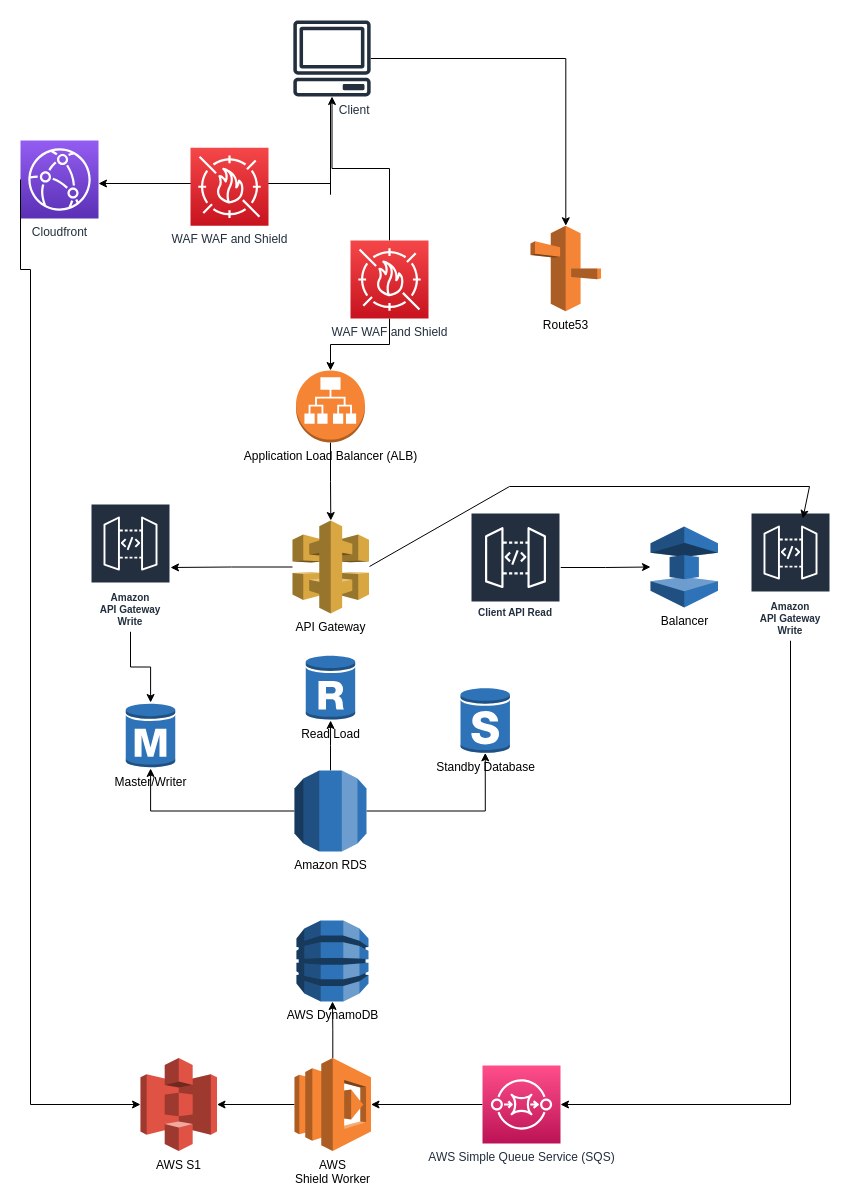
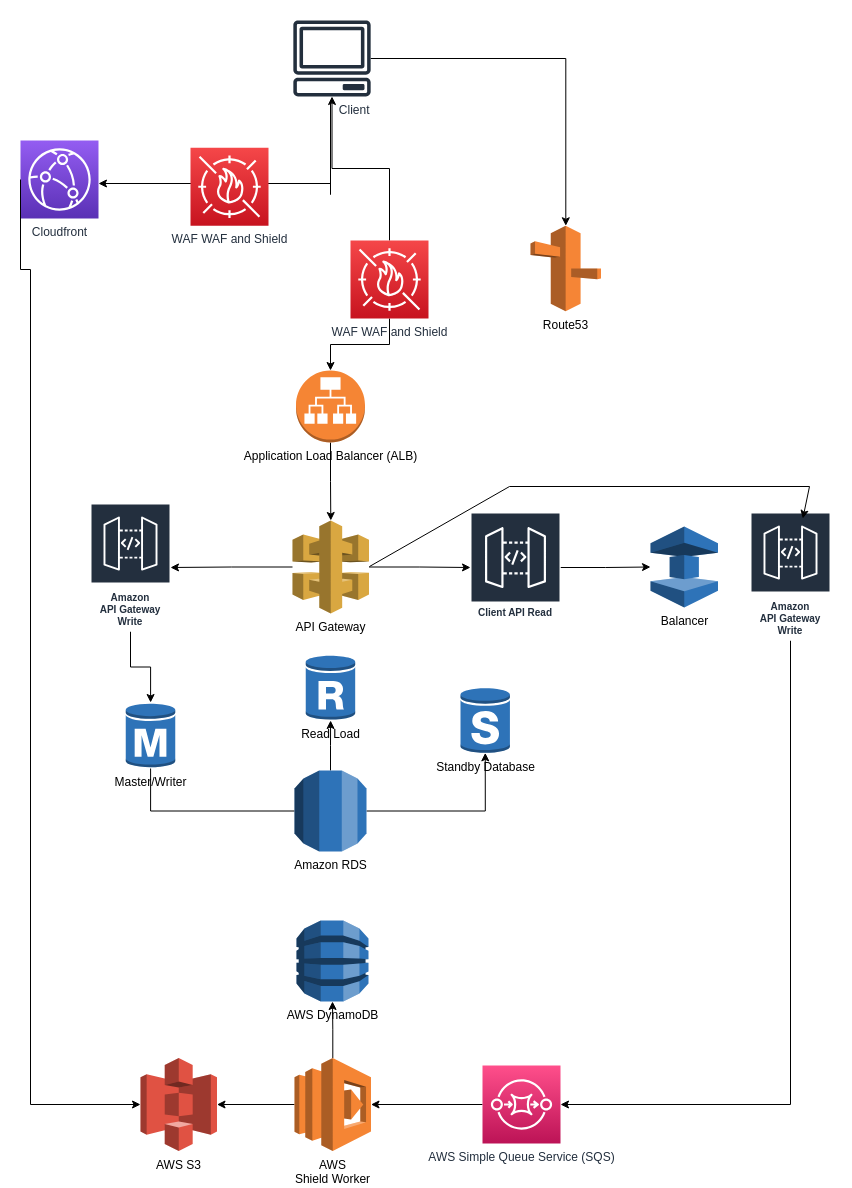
none -> (417, 567)
(151, 777) -> (151, 774)
(179, 1166) -> (179, 1166)
